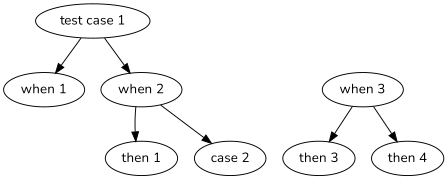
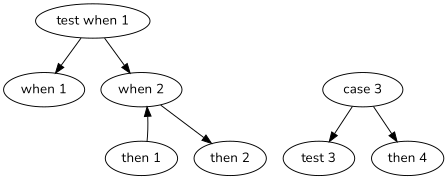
(93, 21) -> (93, 21)
(363, 90) -> (363, 90)
(135, 119) -> (148, 129)
(230, 158) -> (230, 158)
(319, 158) -> (319, 158)
